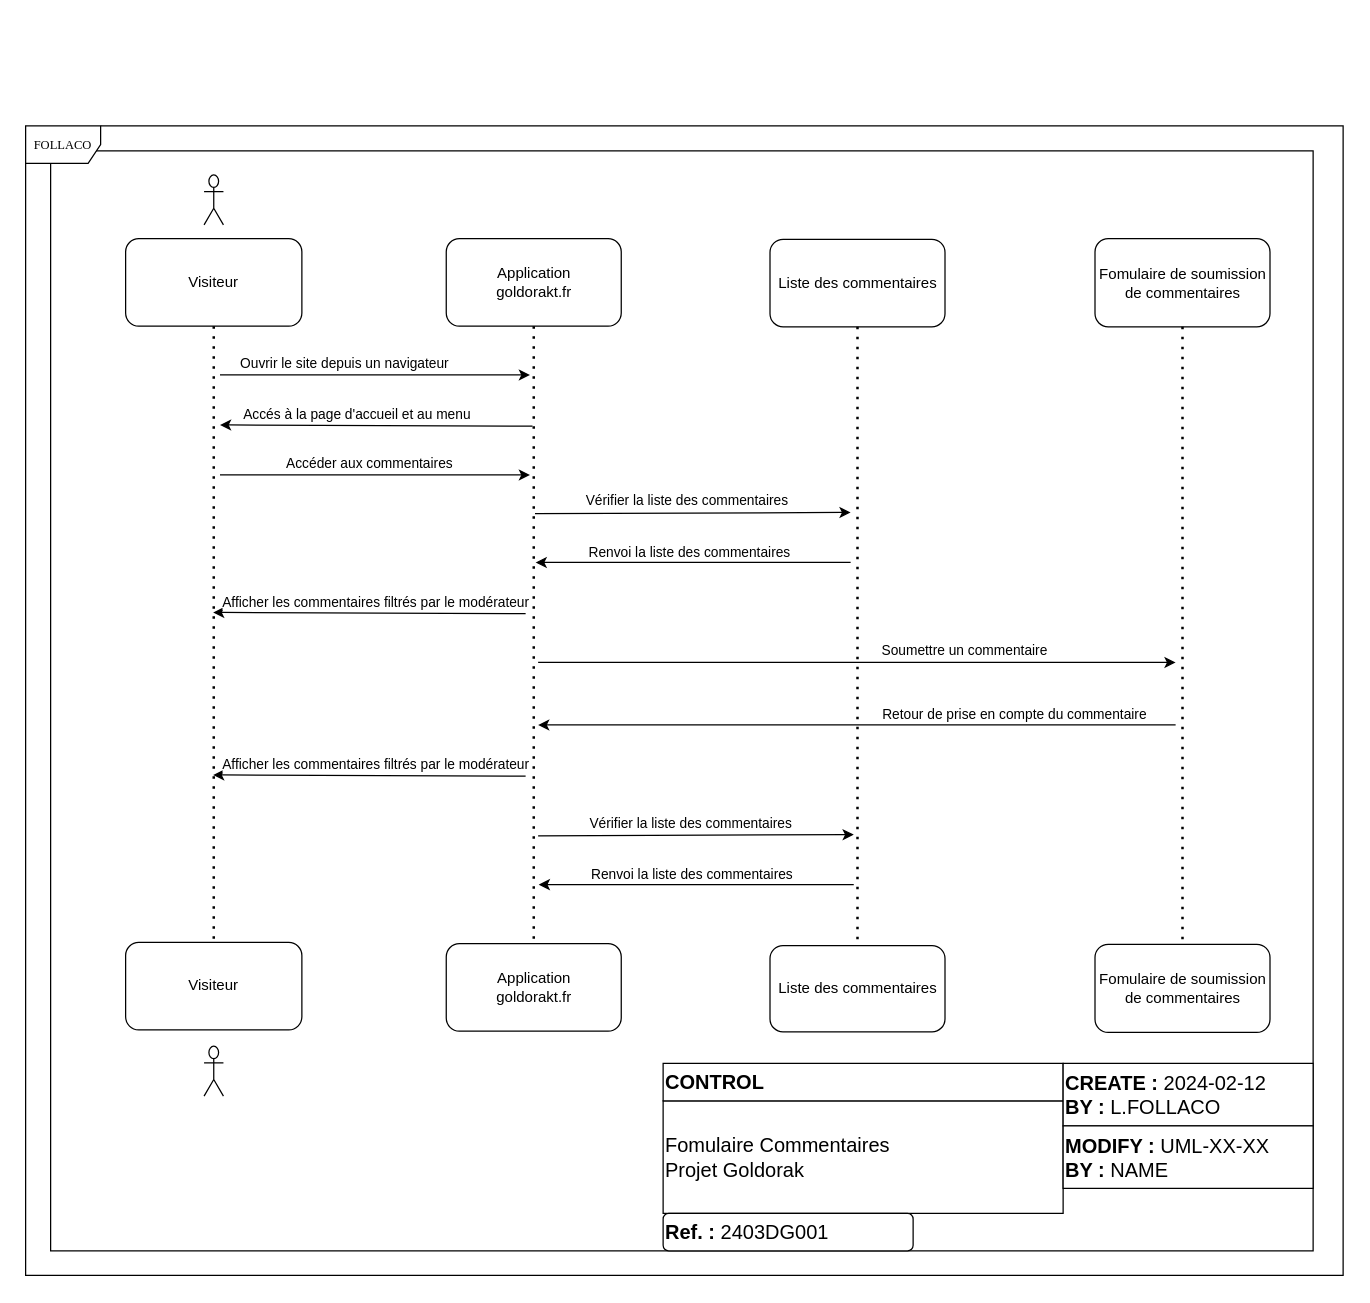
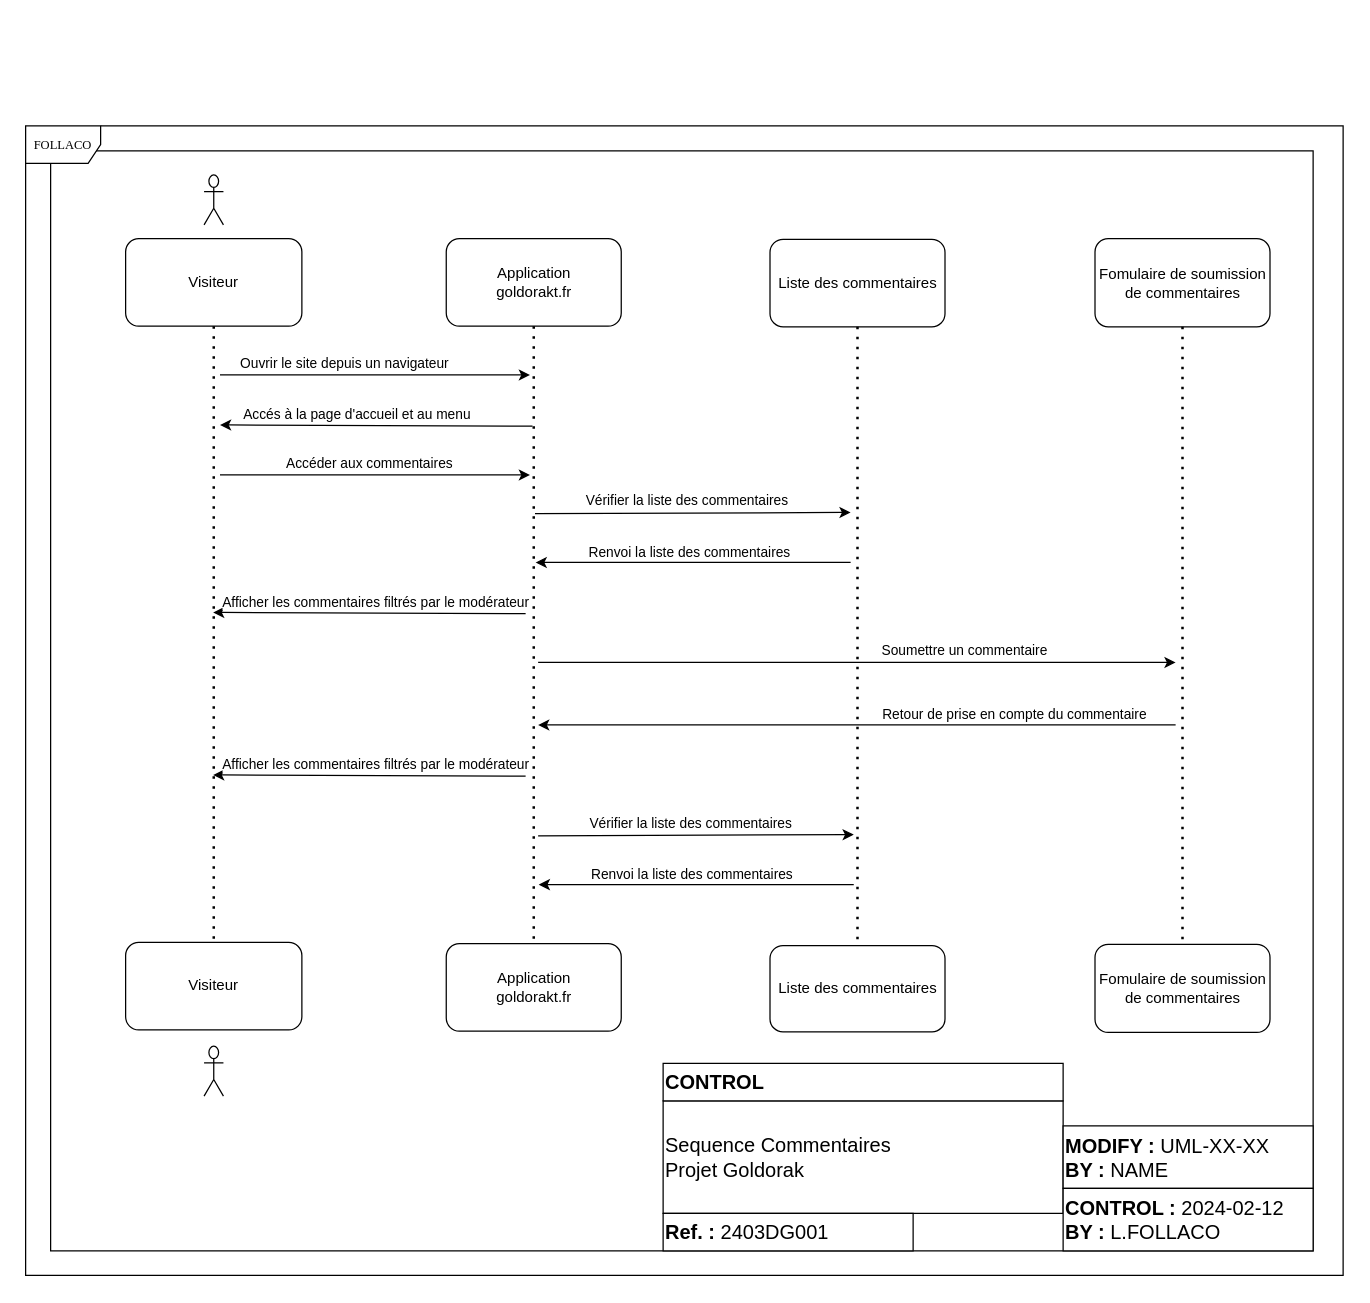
(1188, 1094) -> none
(778, 1157) -> (778, 1157)
none -> (1188, 1219)
(788, 1232) -> (788, 1232)
